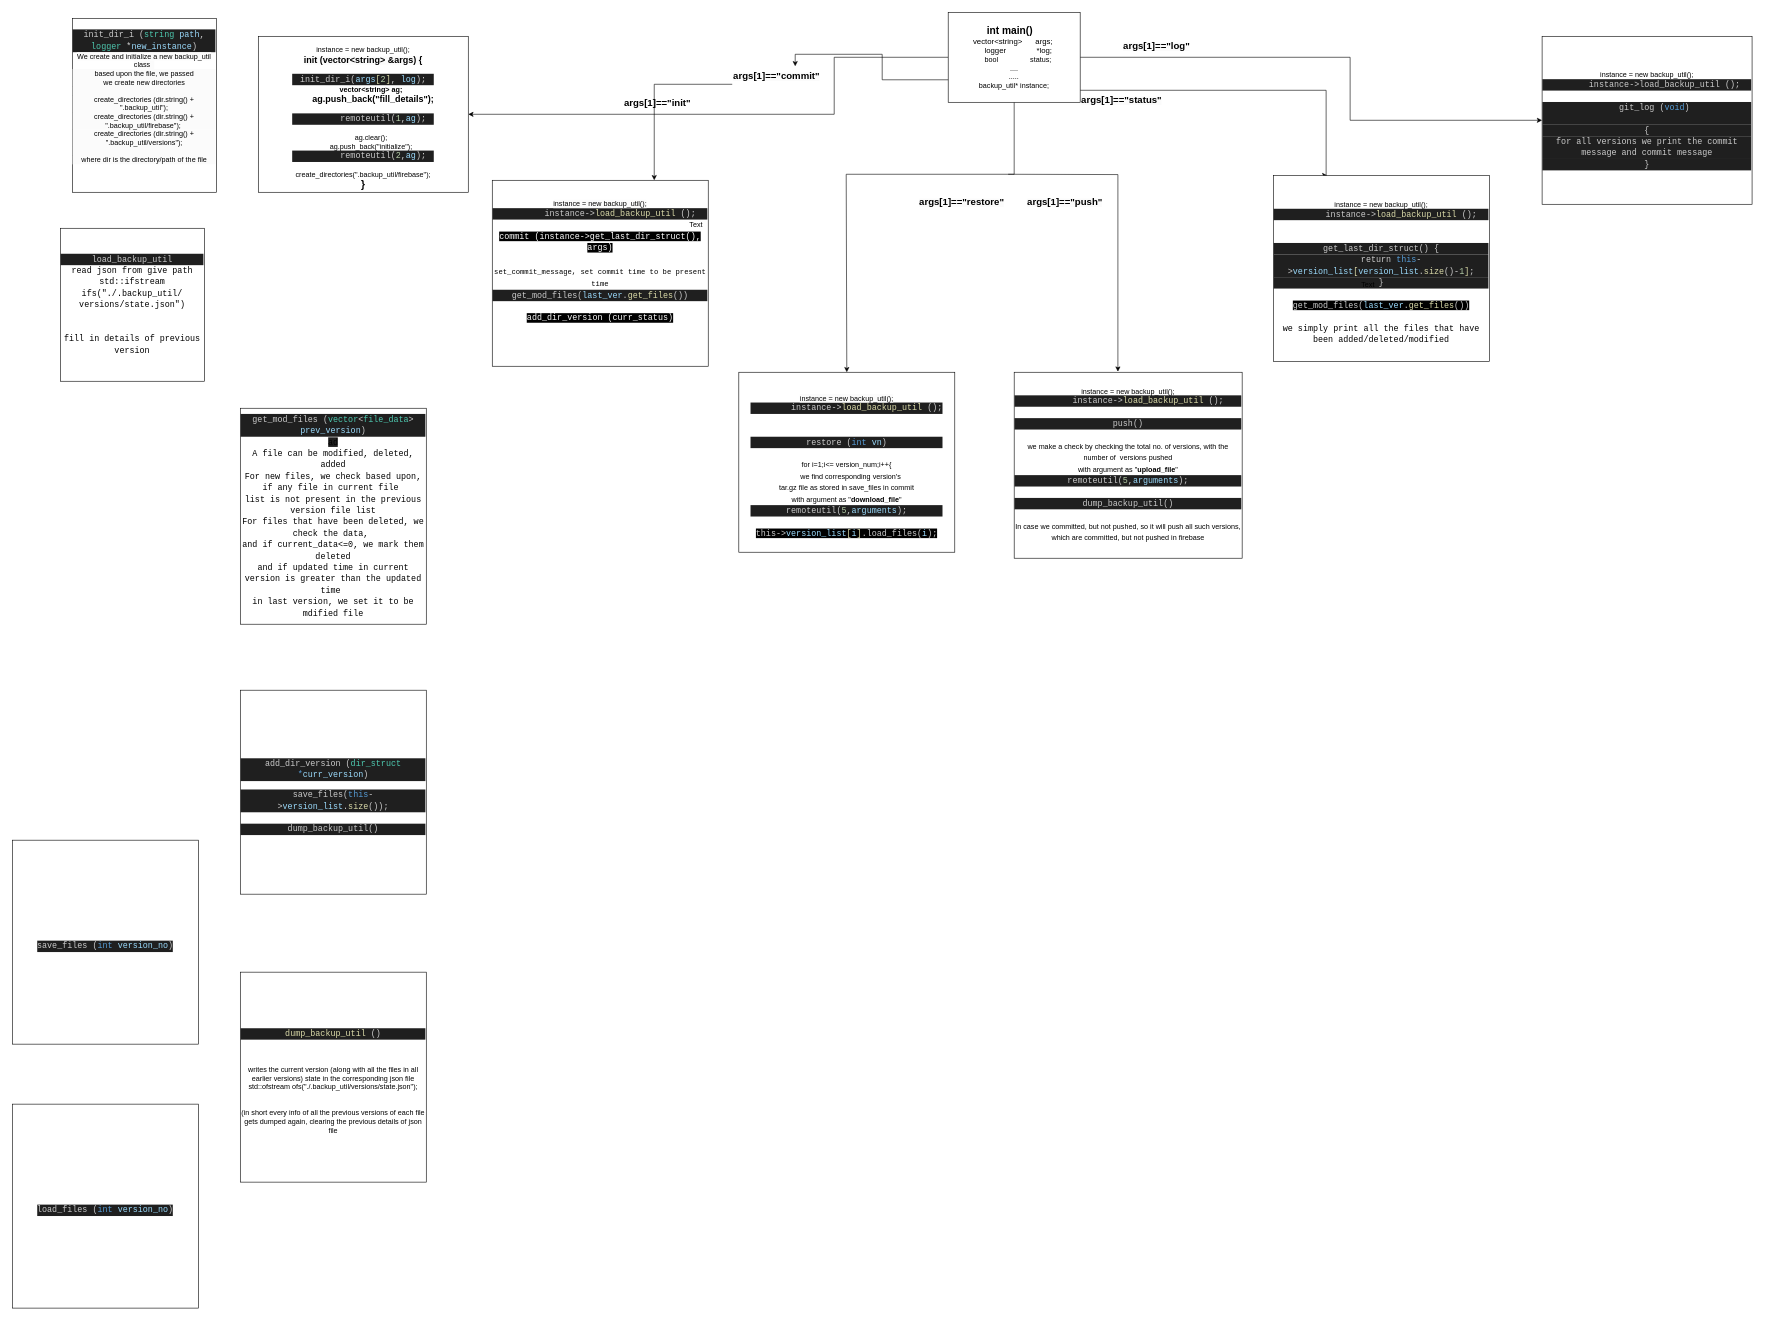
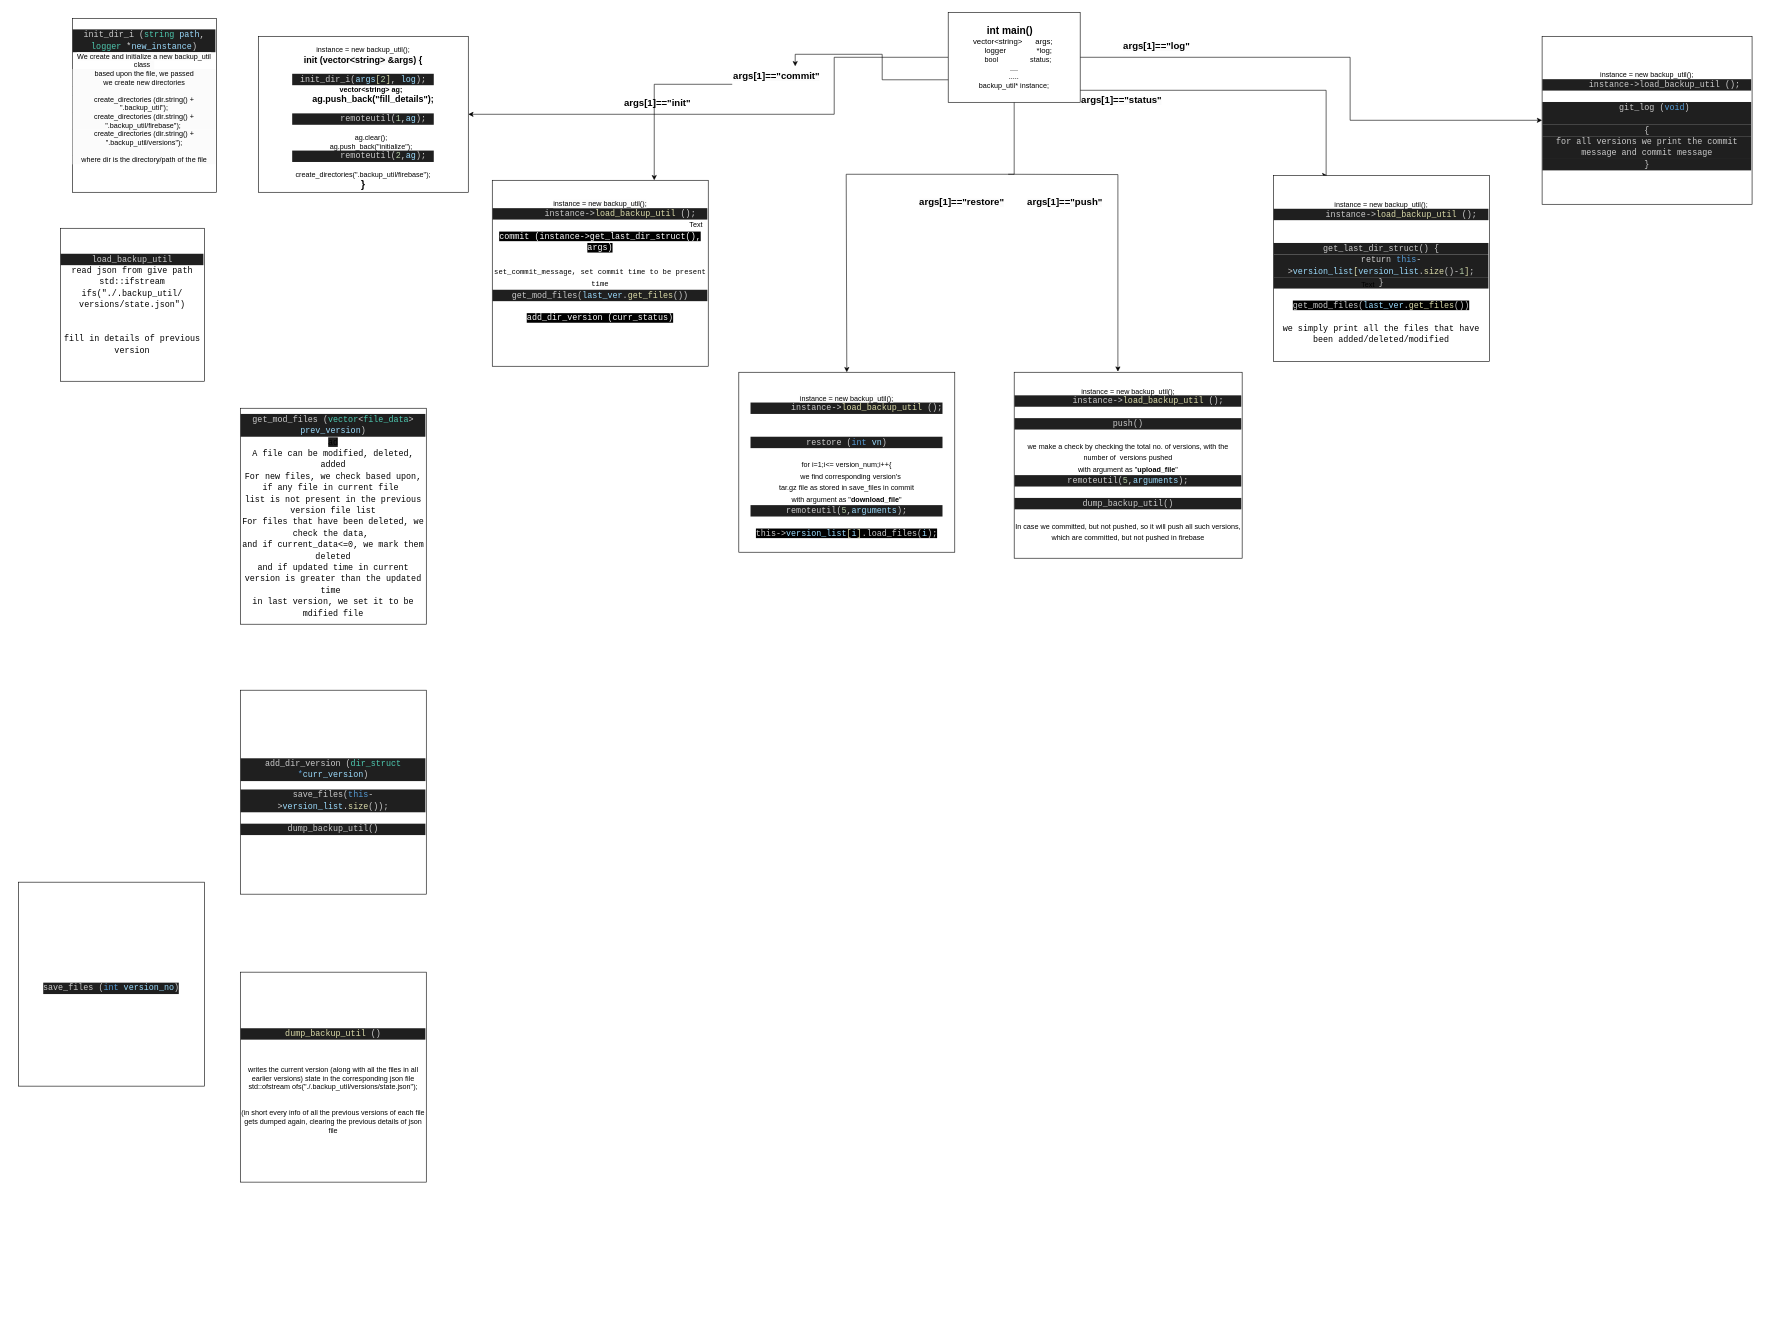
(105, 942) -> (111, 984)
(105, 1206) -> none
